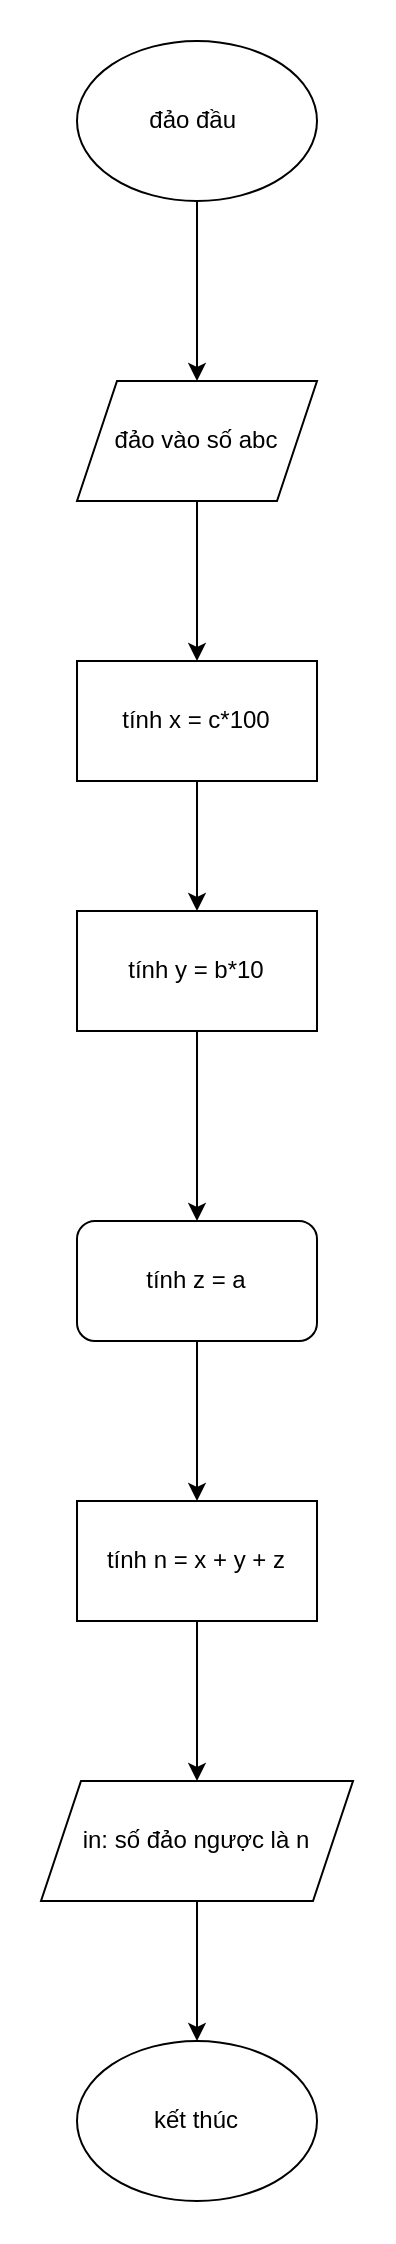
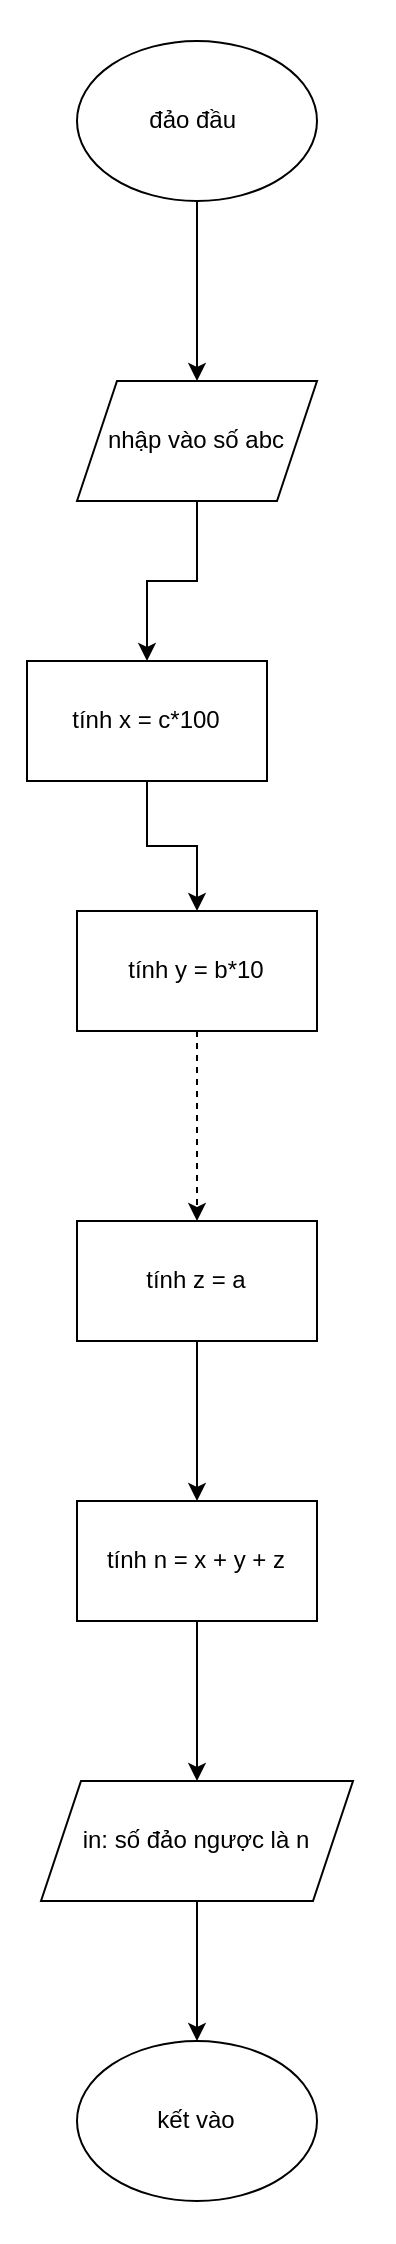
(197, 441) -> (197, 441)
(197, 721) -> (147, 721)
(197, 1121) -> (197, 1121)
(197, 1281) -> (197, 1281)
(197, 2121) -> (197, 2121)
